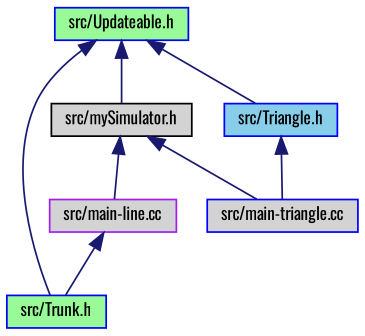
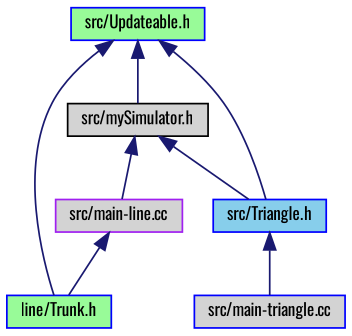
(210, 172) -> (211, 173)
(57, 312) -> (59, 312)
